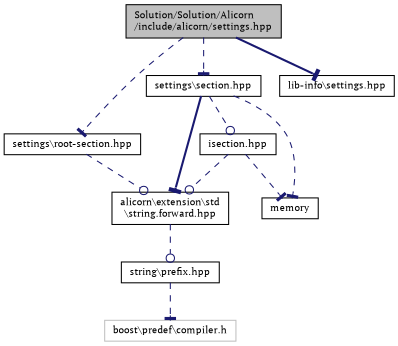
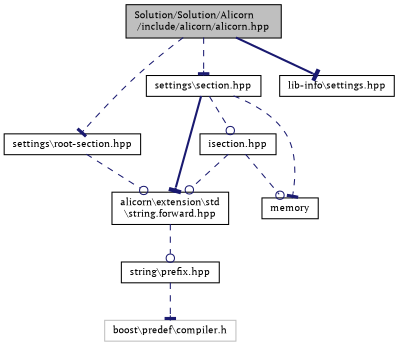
(204, 21) -> (204, 21)
(262, 174) -> (262, 174)
